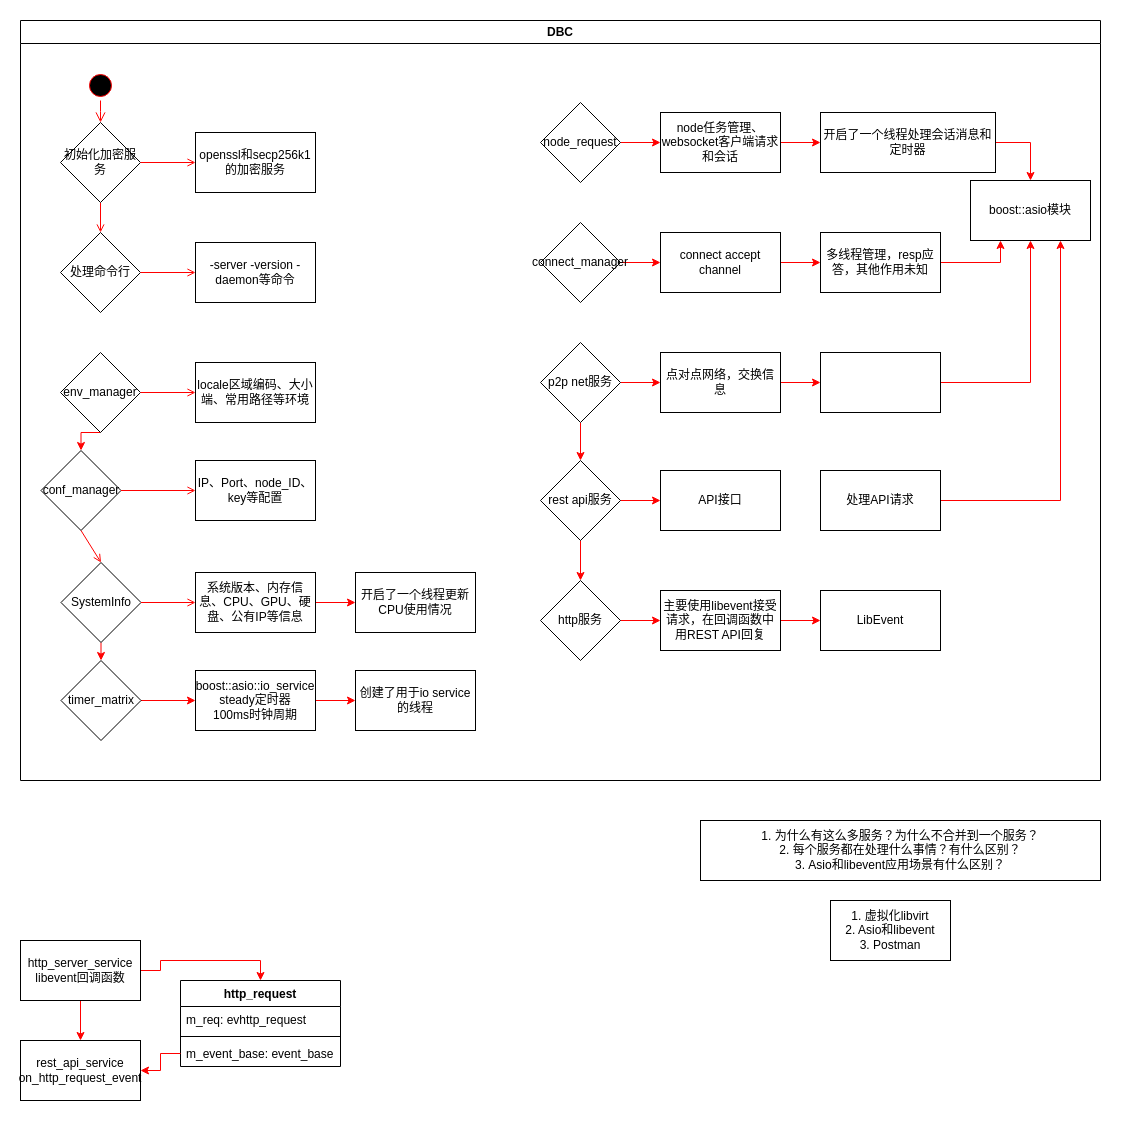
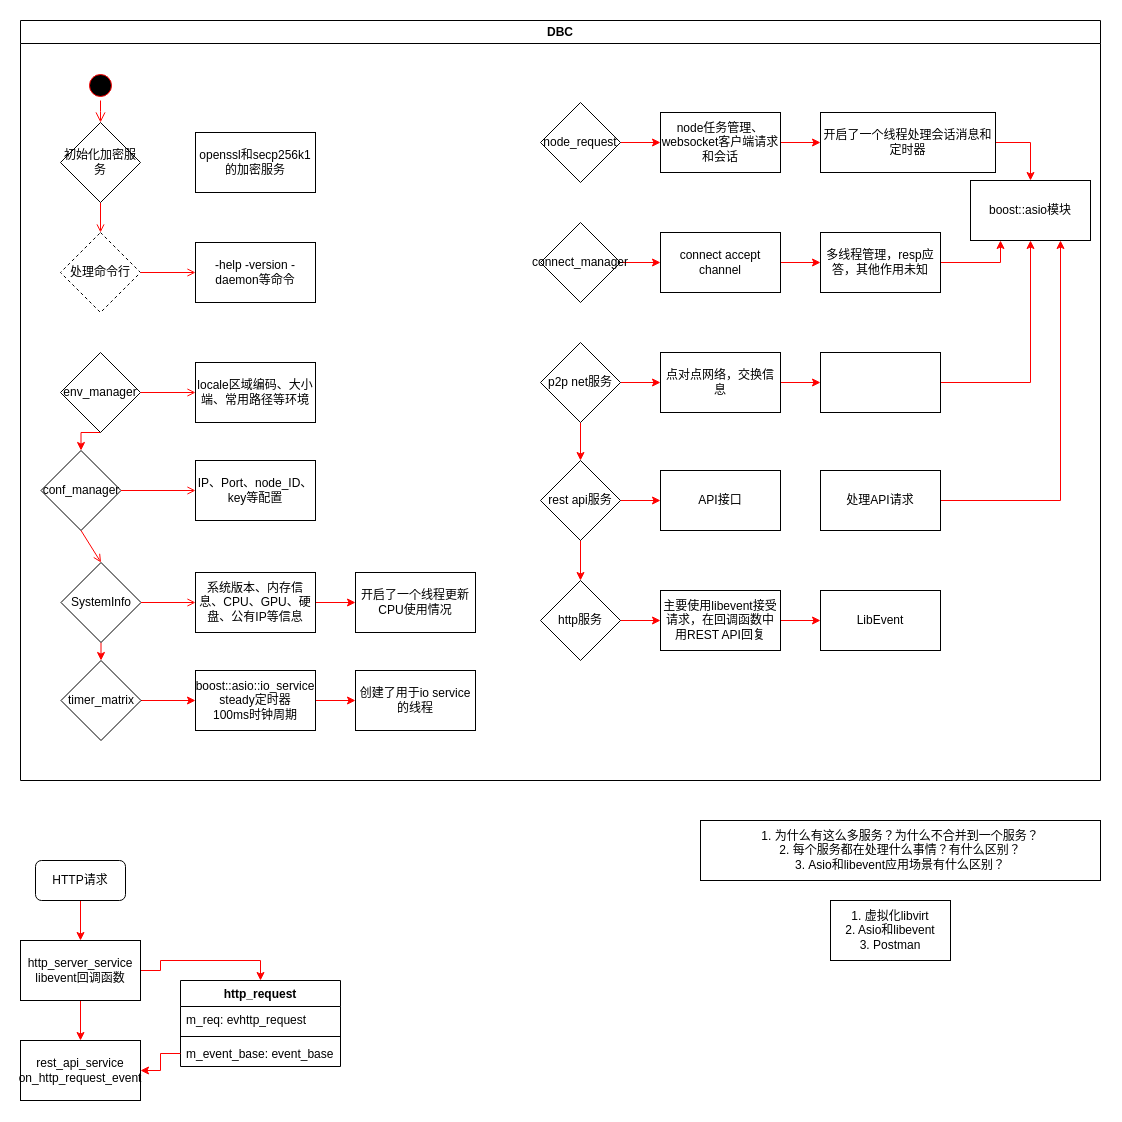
(167, 163) -> none
(101, 273) -> (101, 273)
(256, 273) -> (256, 273)
none -> (81, 881)
none -> (81, 917)
